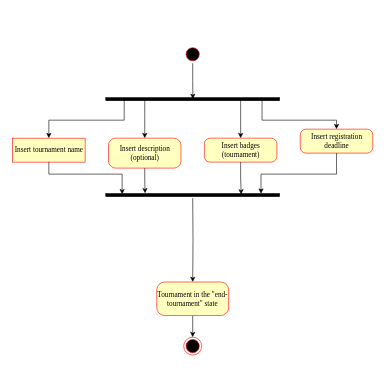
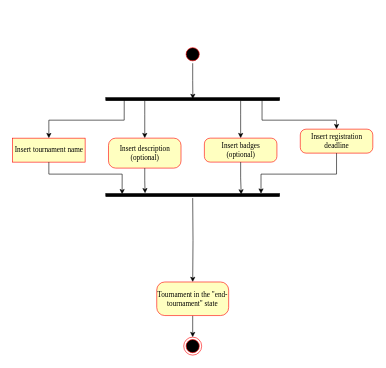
(241, 150) -> (241, 150)
